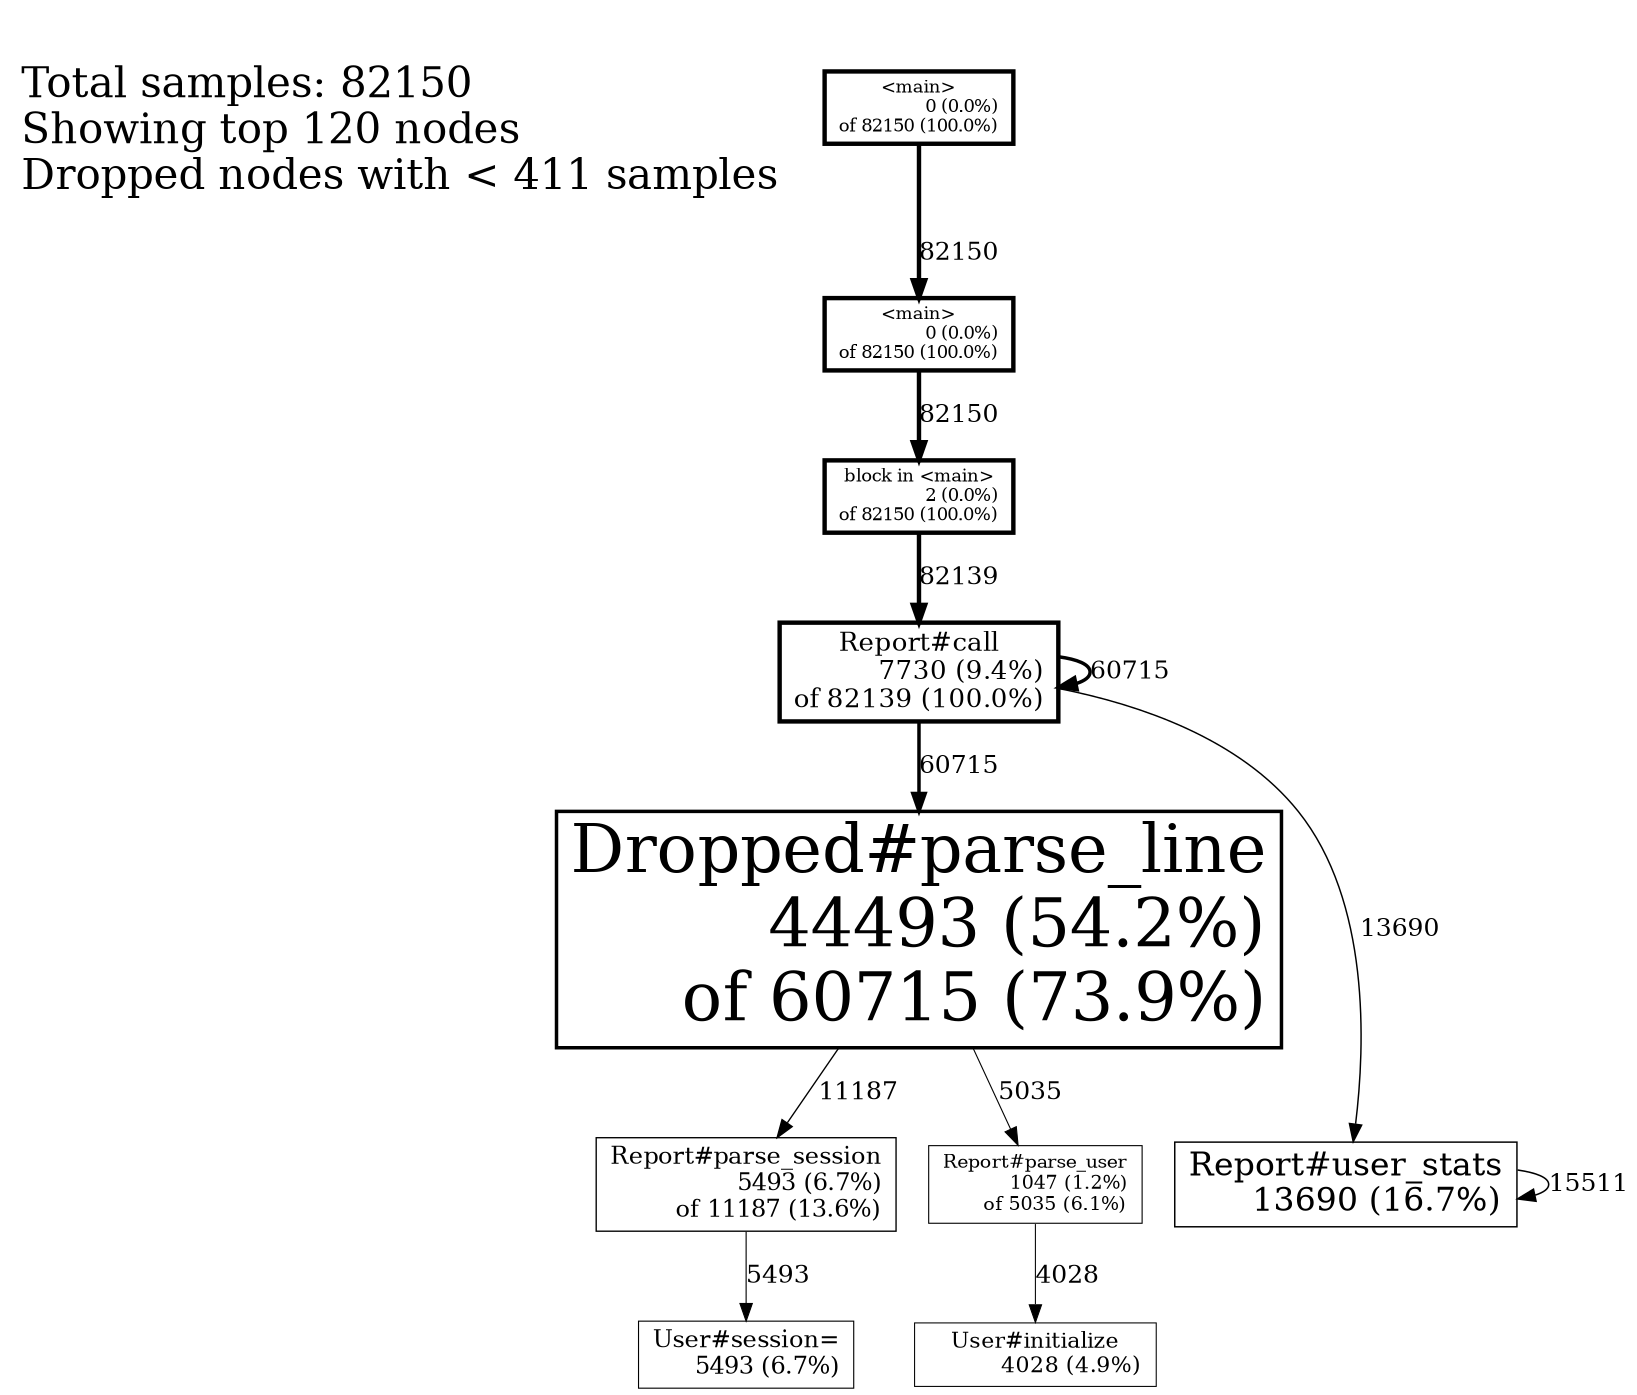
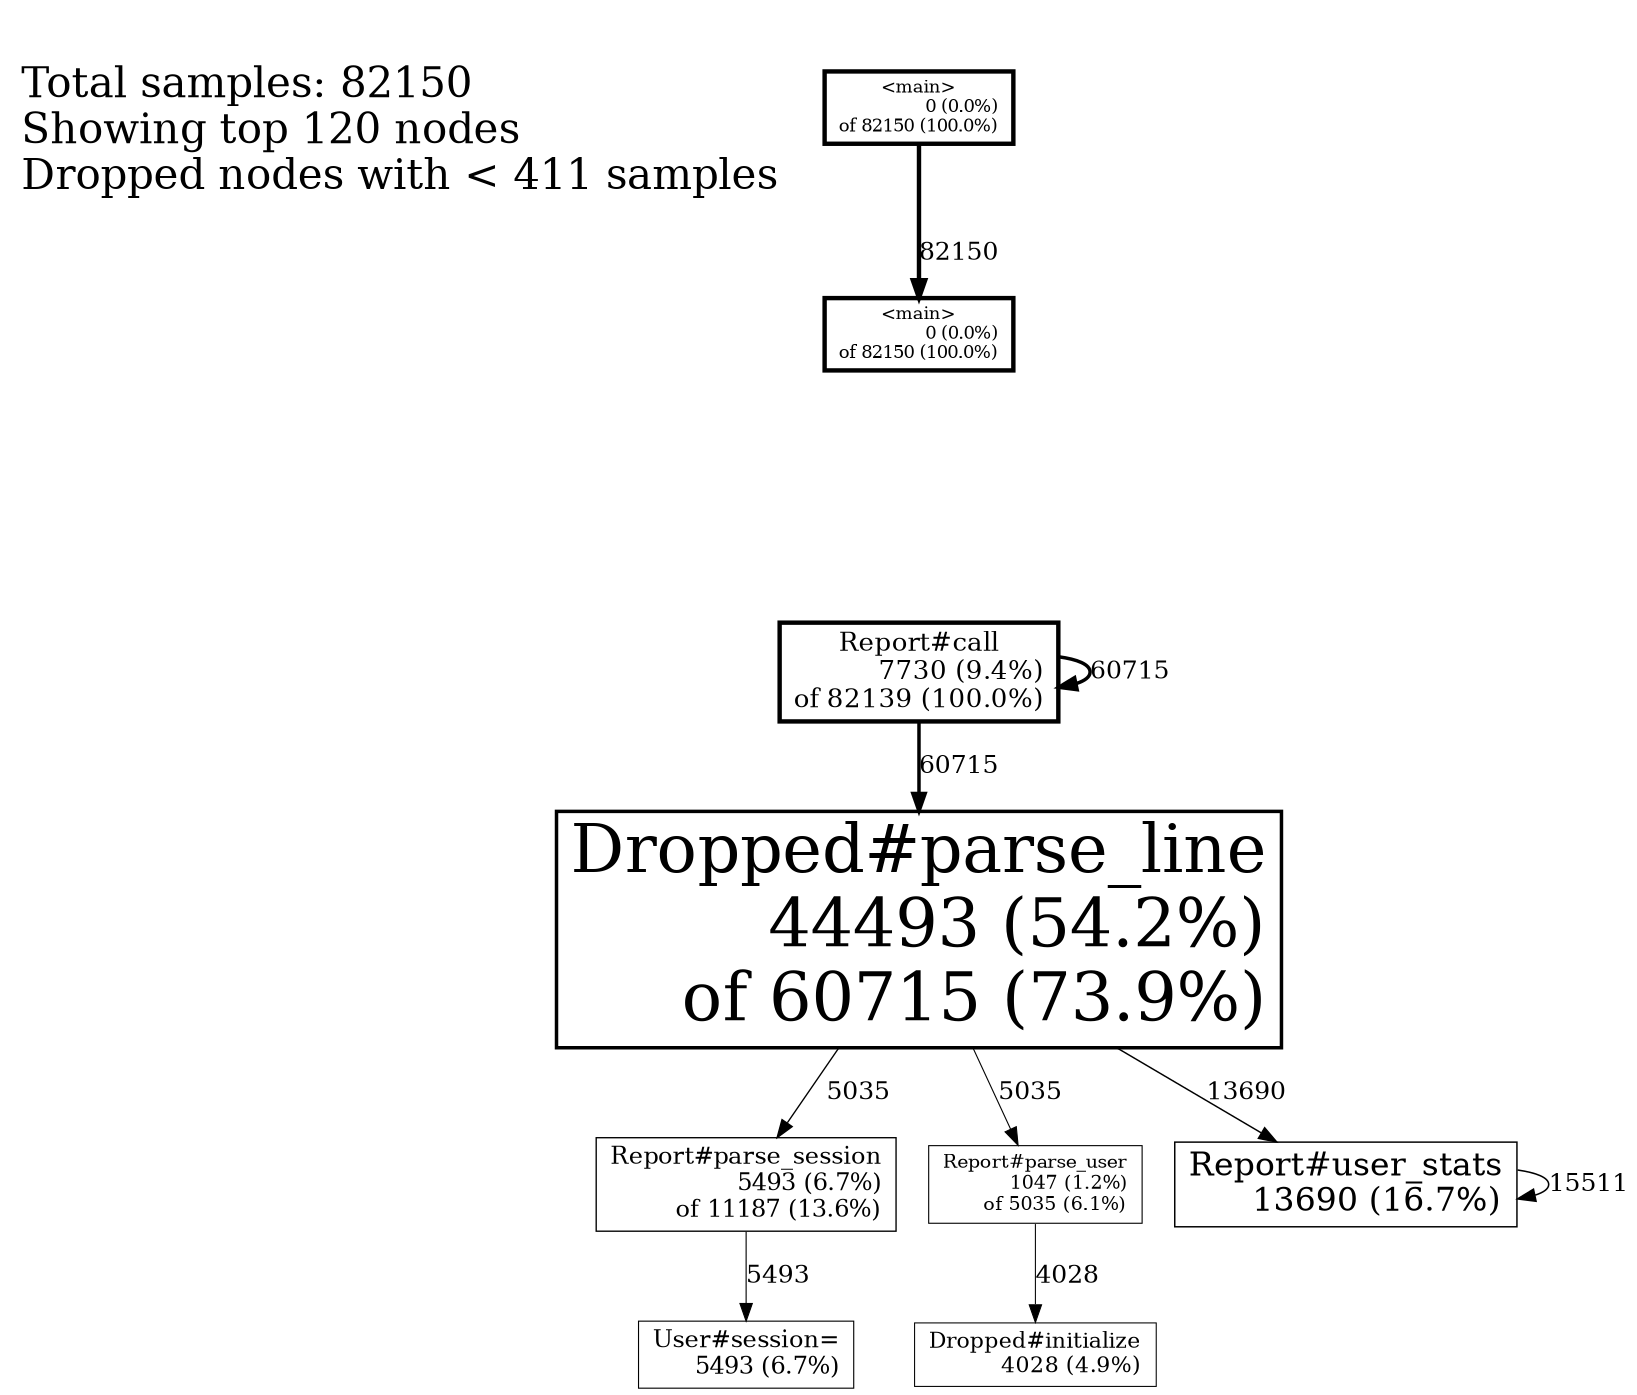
(919, 497) -> none
(1312, 833) -> (1189, 1090)
(859, 1093) -> (859, 1093)
(1035, 1355) -> (1035, 1355)
